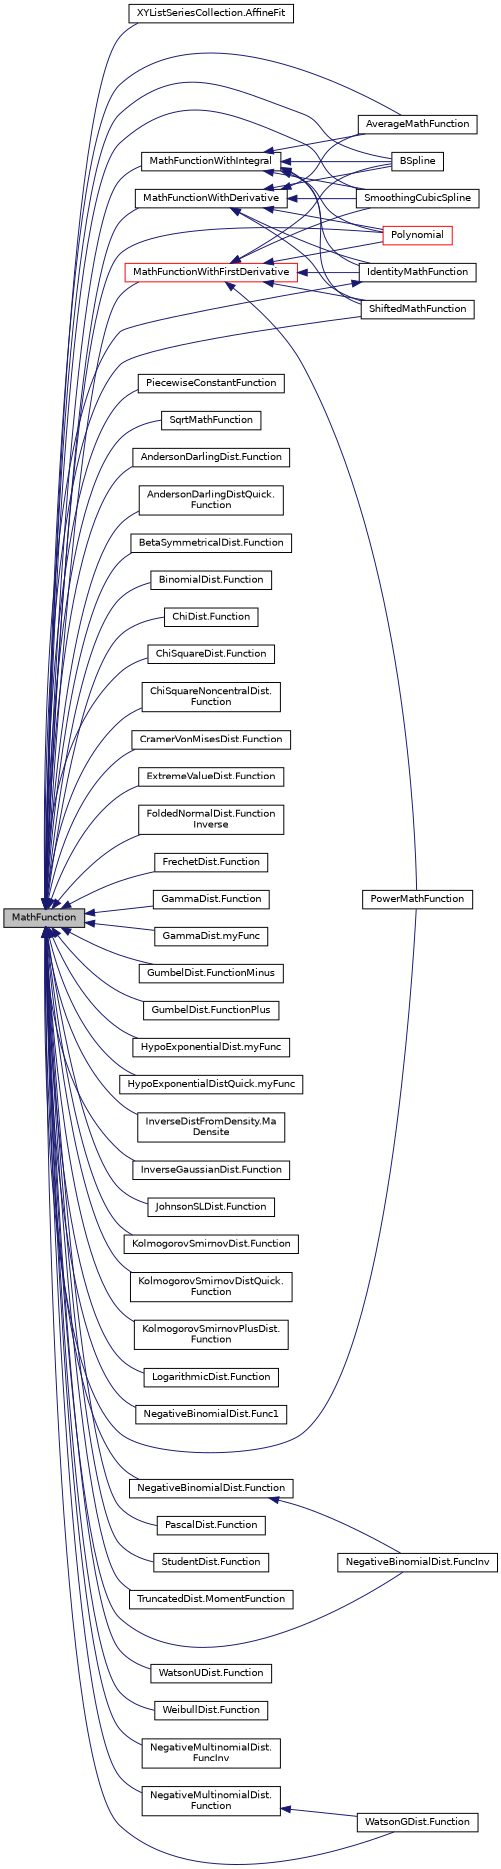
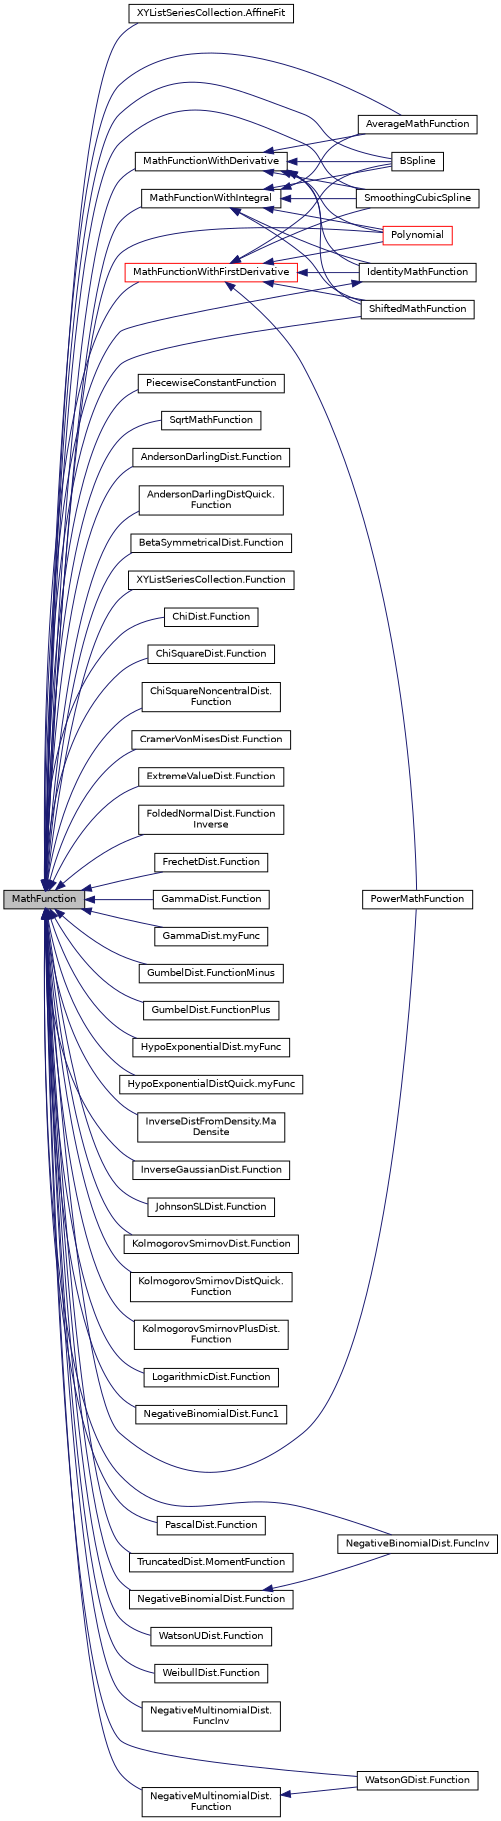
(211, 580) -> (211, 580)
(211, 1563) -> none
